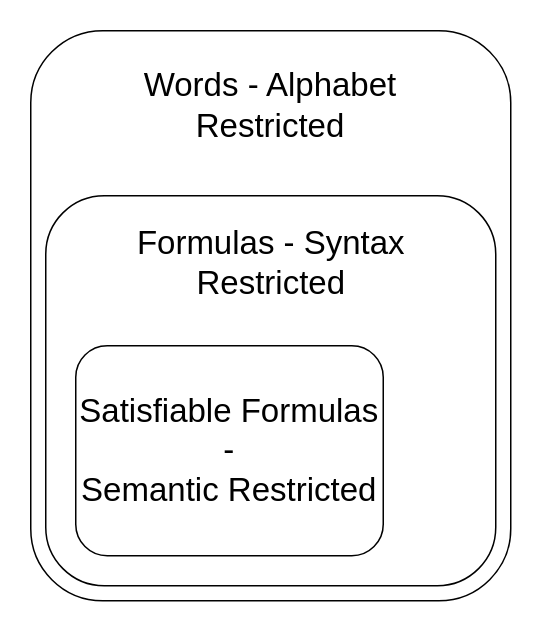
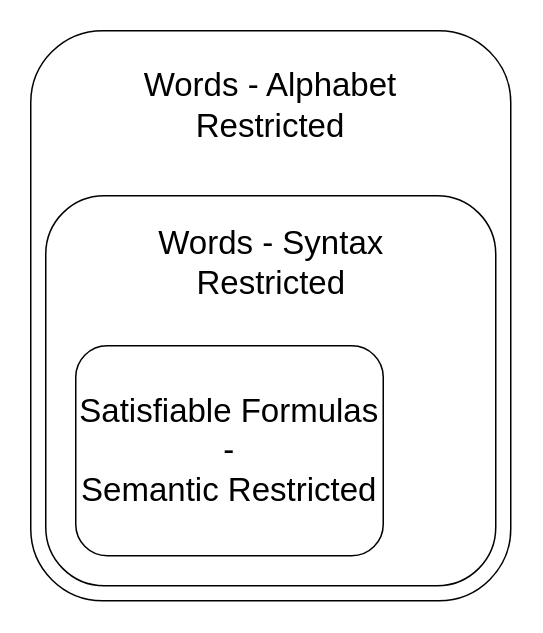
(272, 263) -> (272, 263)
